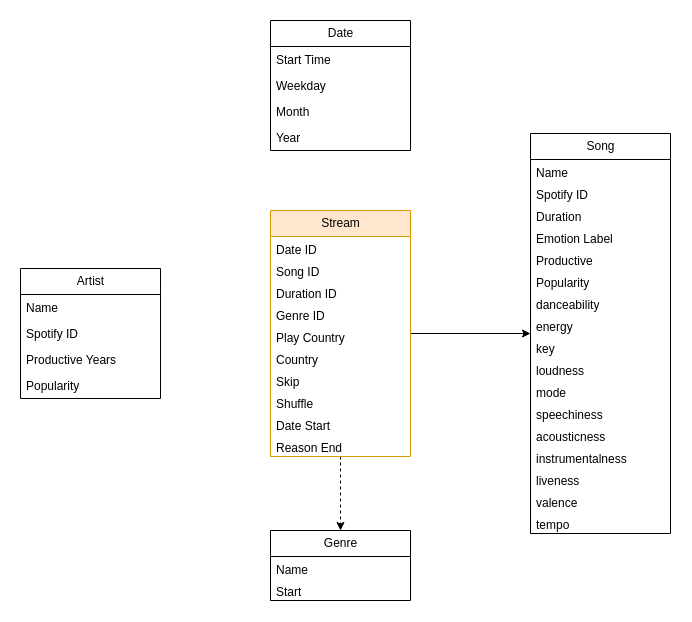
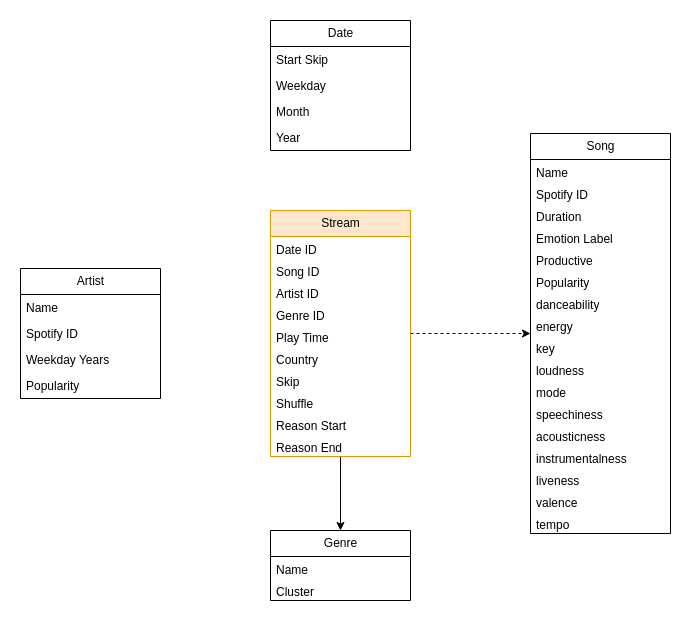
(307, 61) -> (307, 61)
(310, 295) -> (304, 295)
(468, 334) -> (468, 334)
(314, 339) -> (302, 339)
(77, 361) -> (69, 361)
(309, 427) -> (315, 427)
(341, 491) -> (341, 491)
(293, 593) -> (298, 593)
